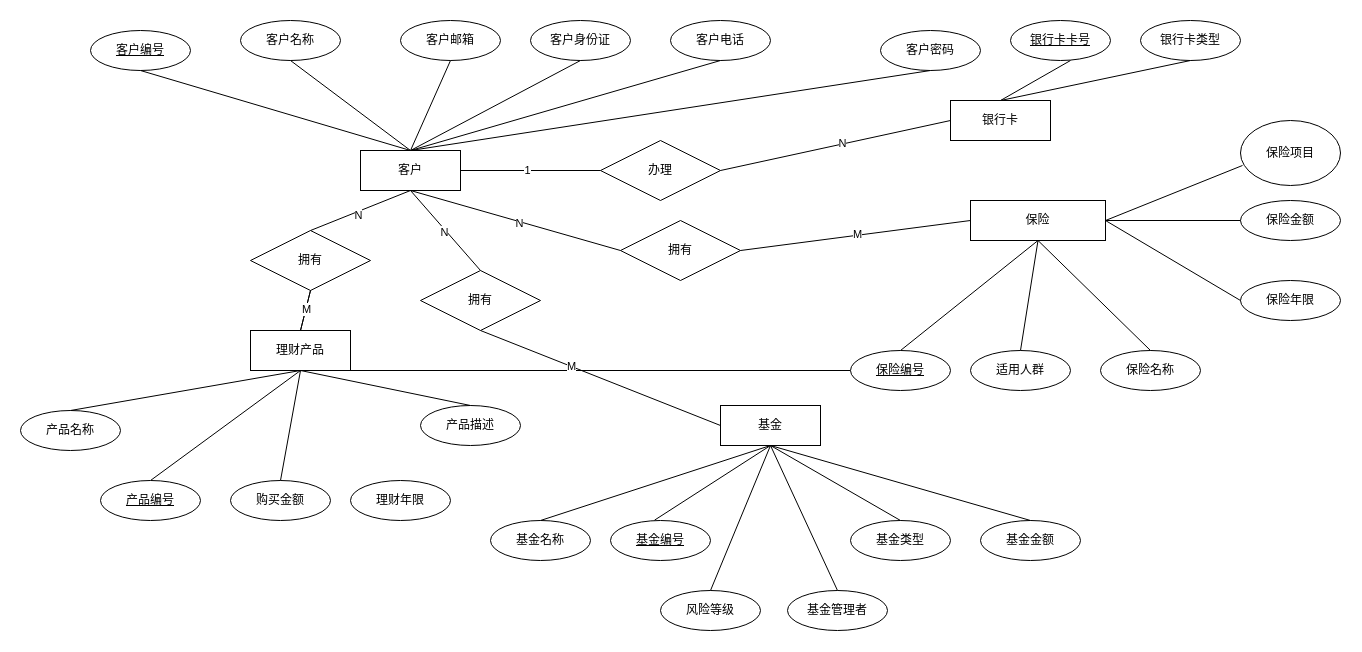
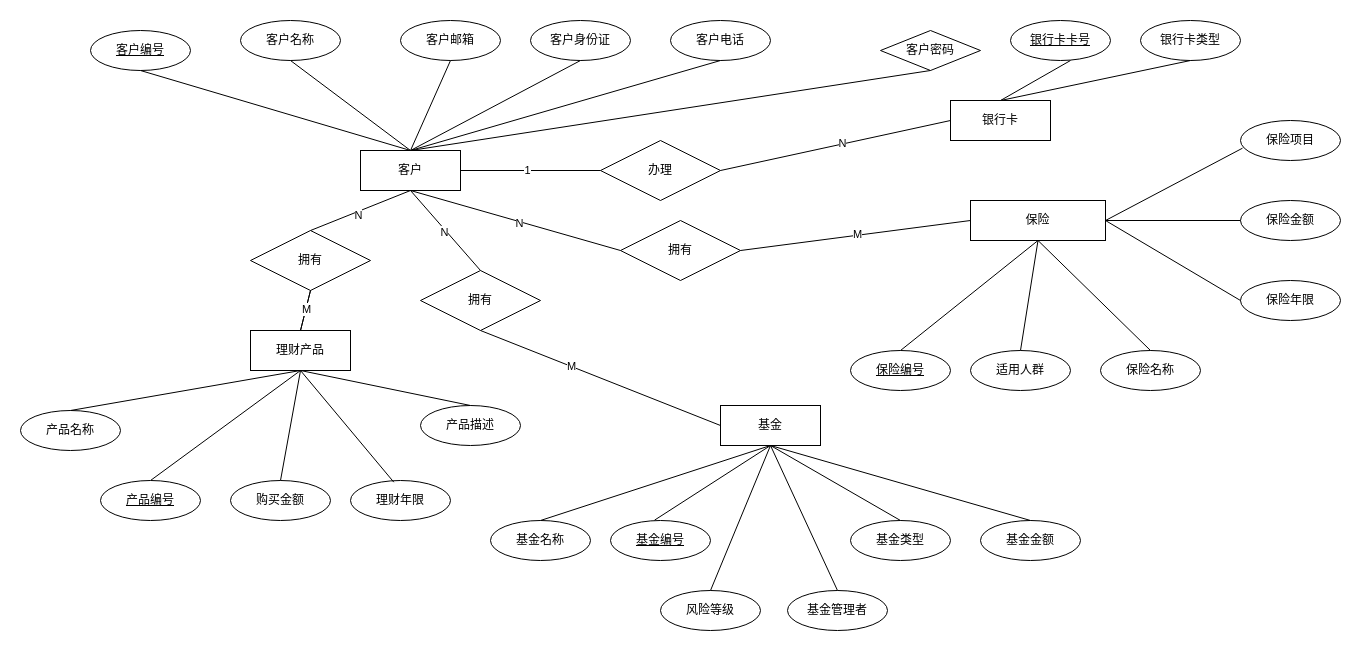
(931, 51) -> (931, 51)
(1291, 153) -> (1291, 141)
(600, 371) -> (347, 427)
